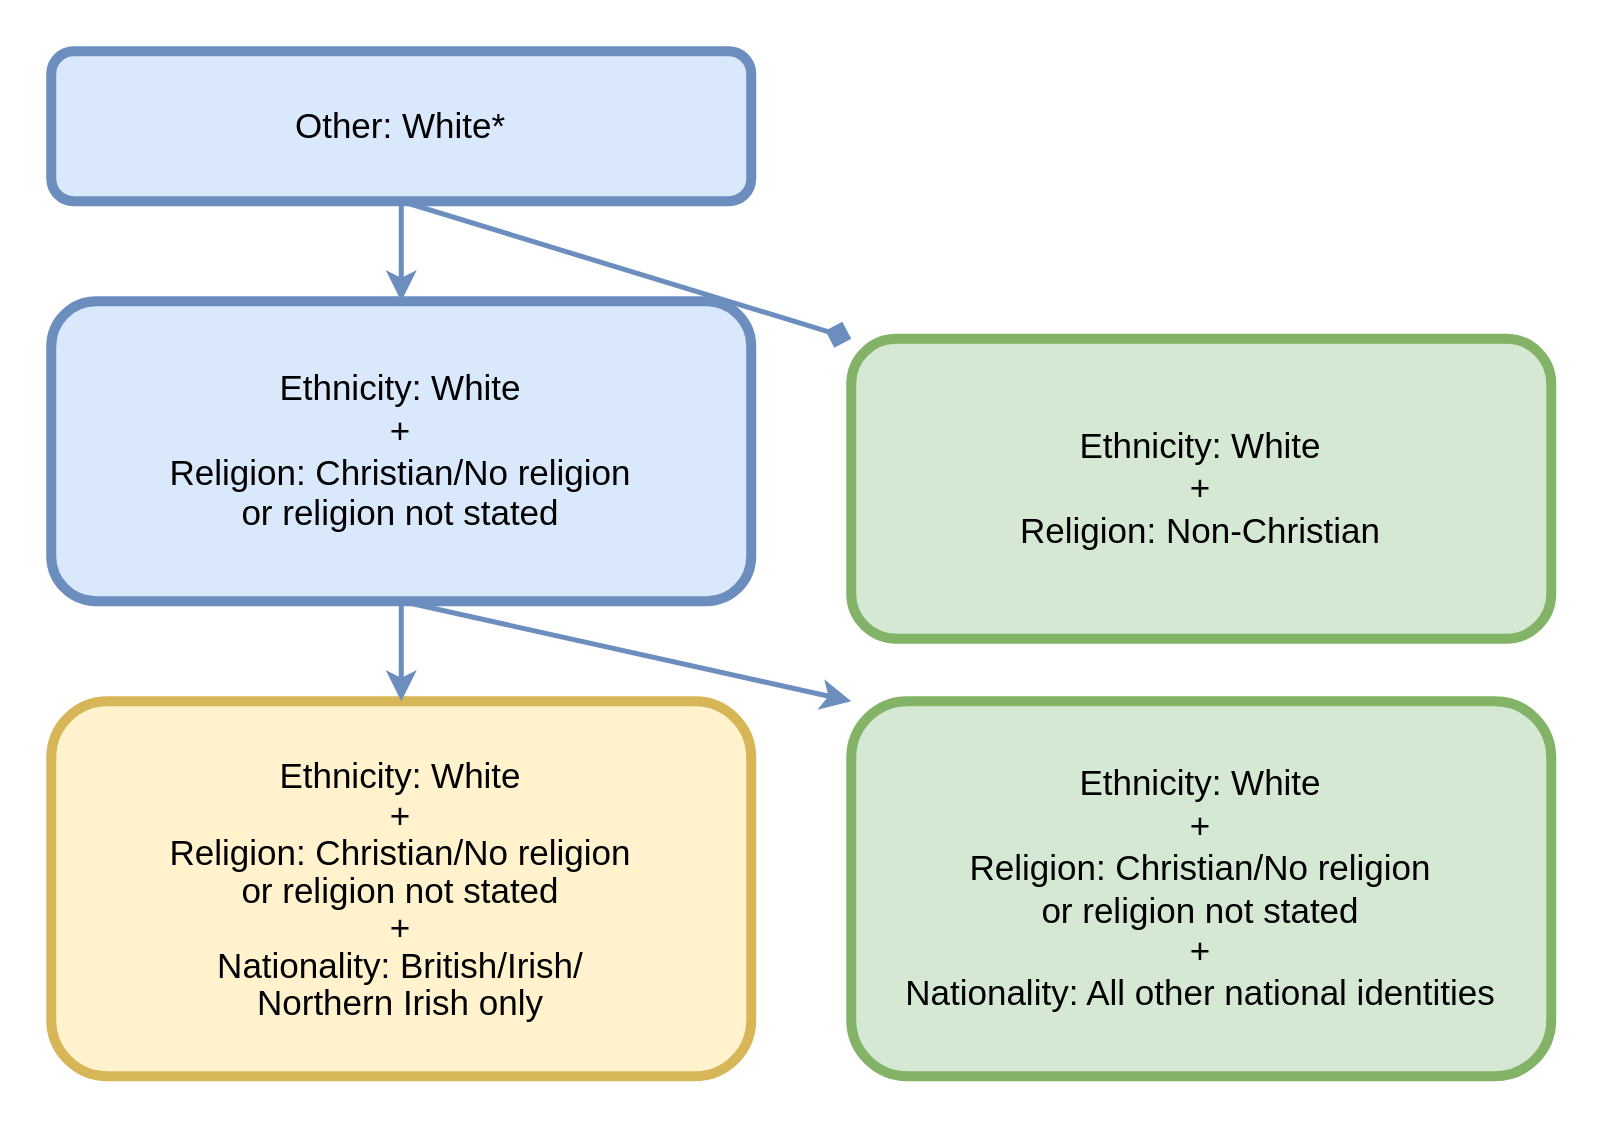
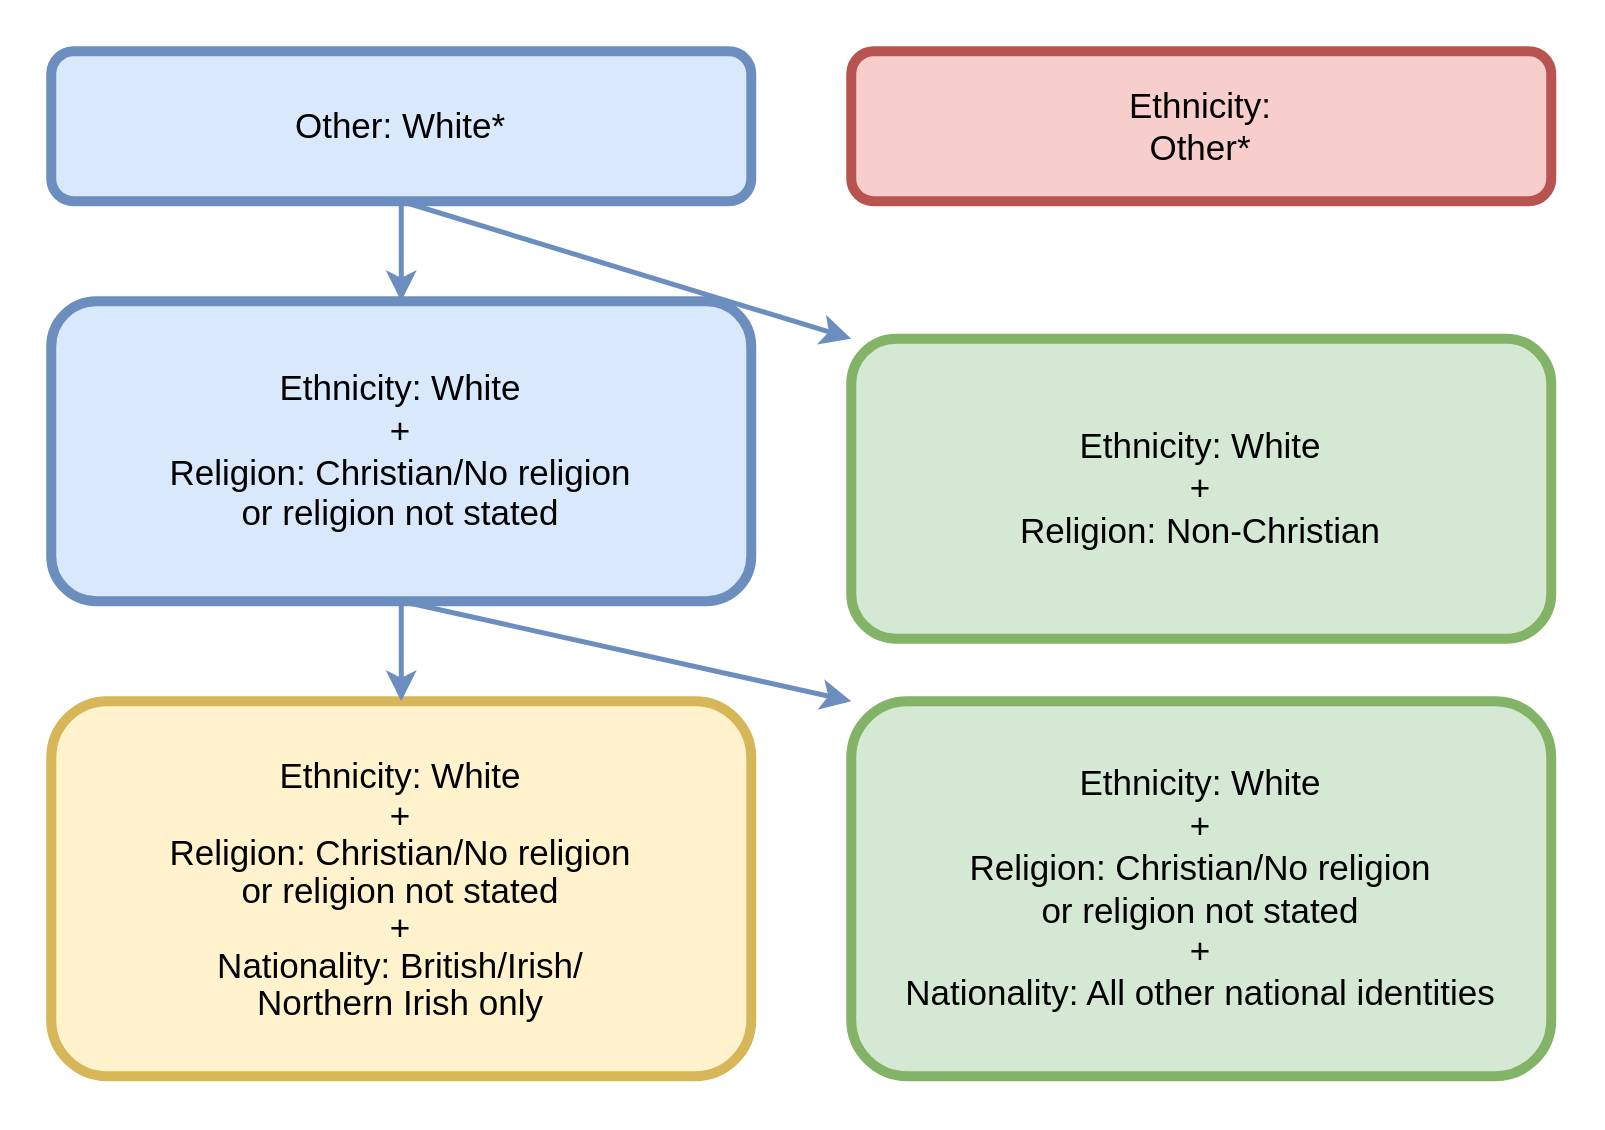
none -> (1201, 126)
(828, 332) -> (828, 332)
